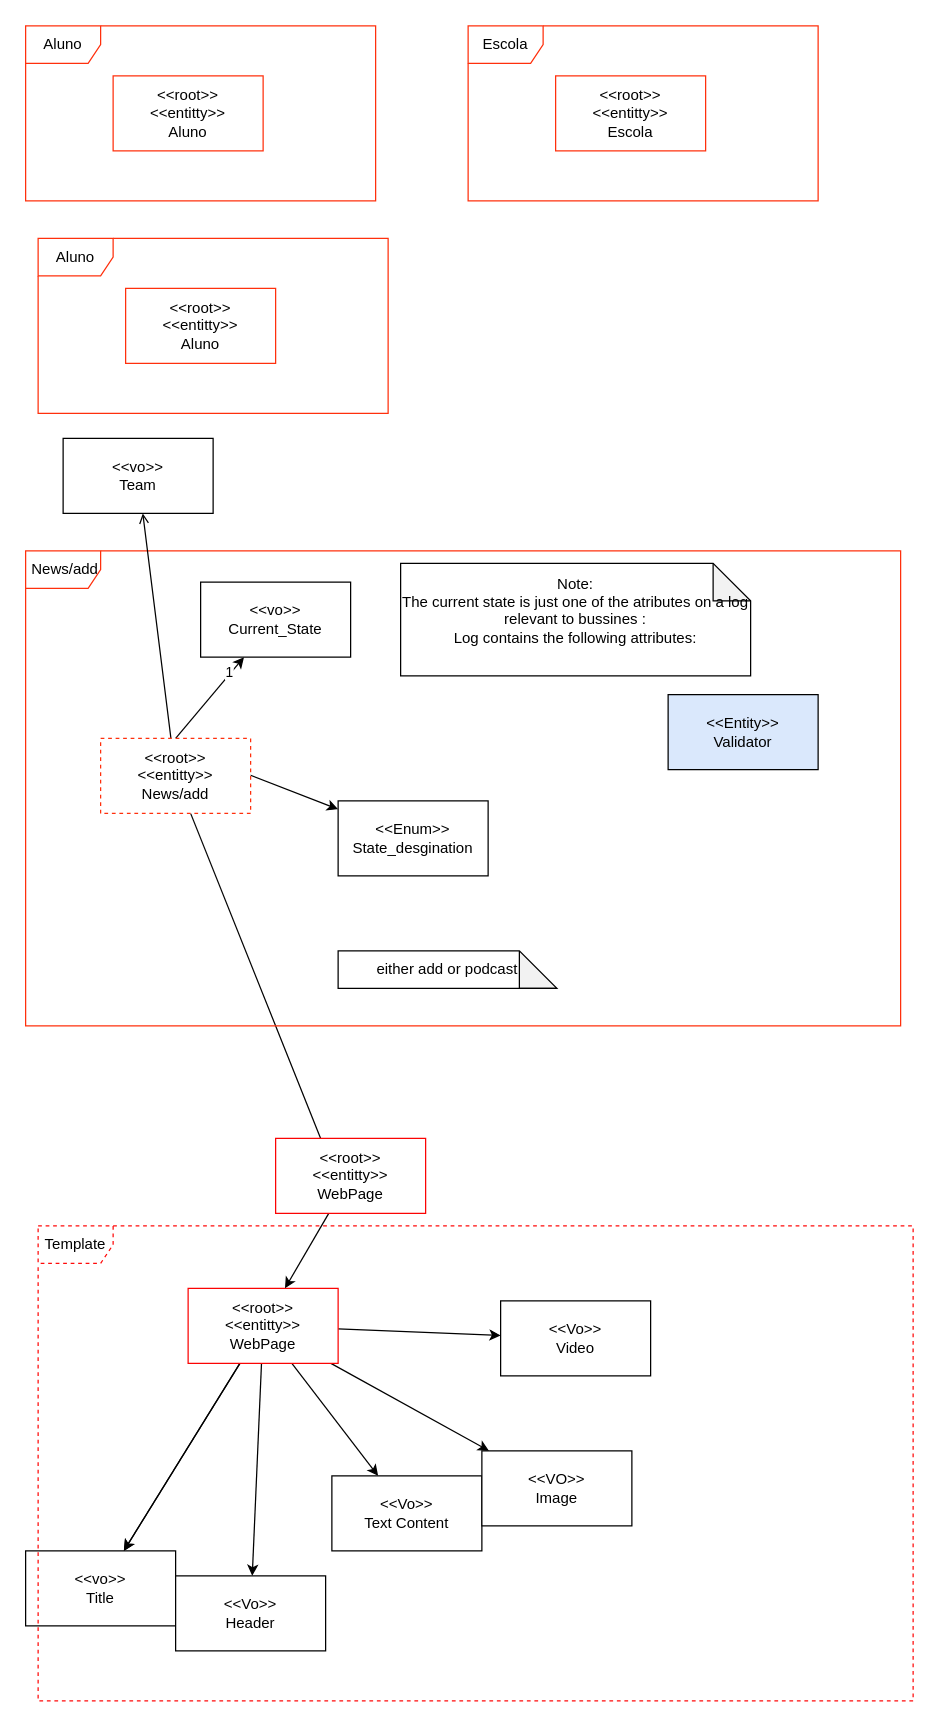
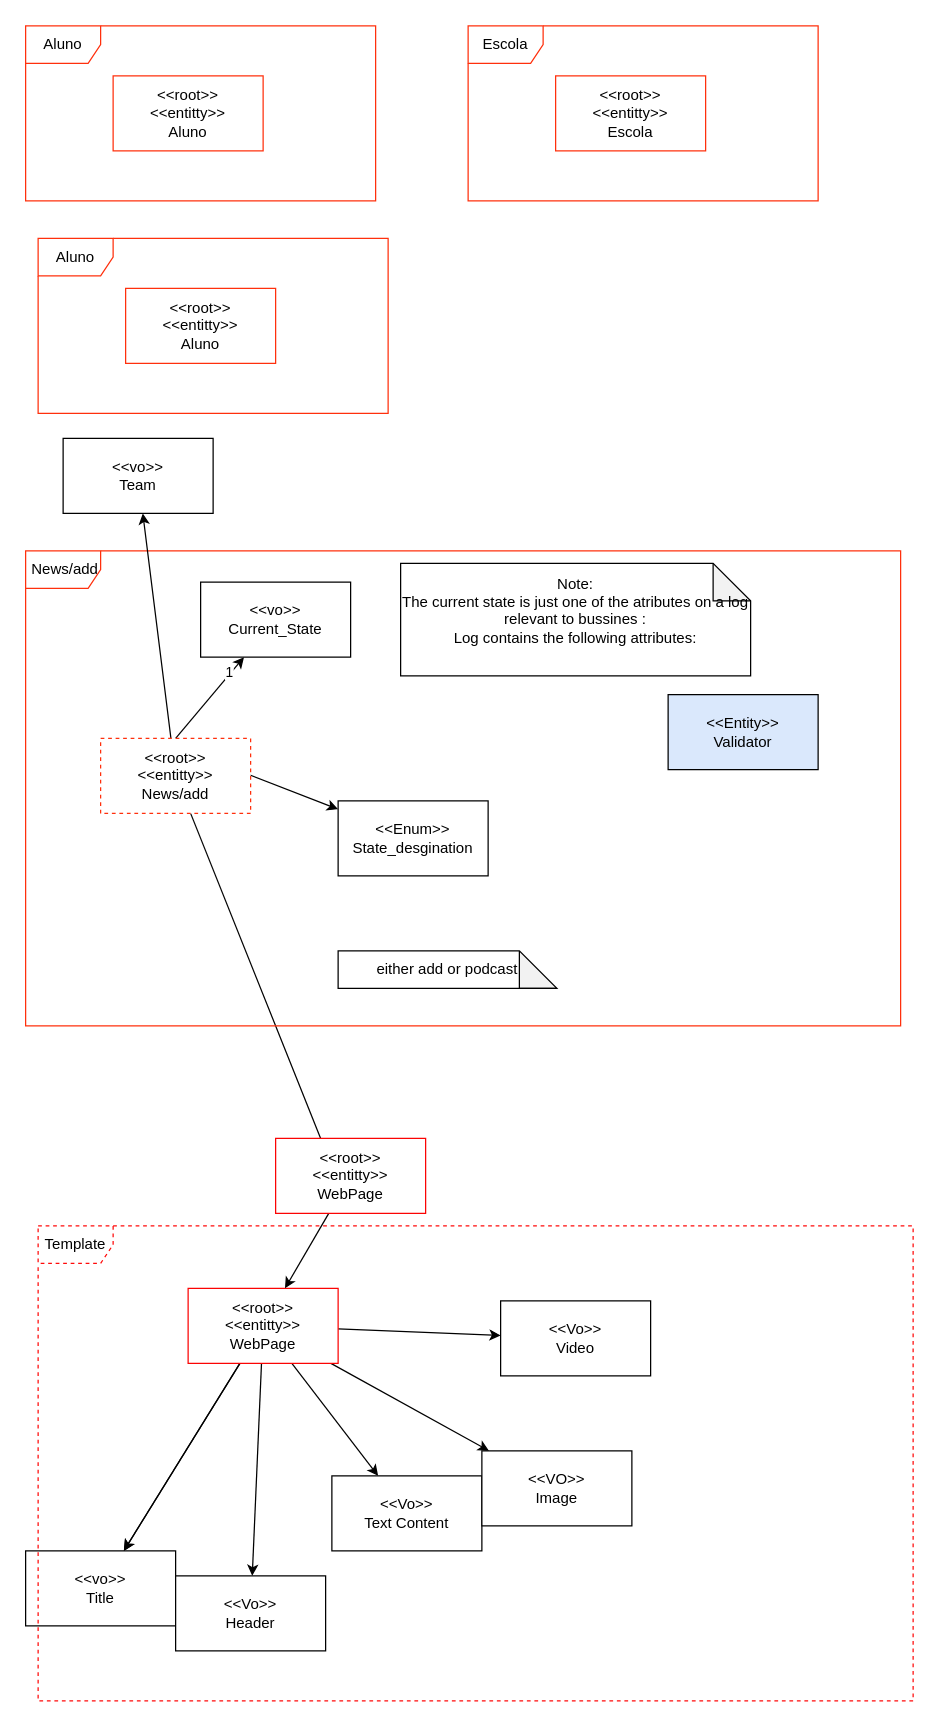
(144, 520) -> (144, 523)
